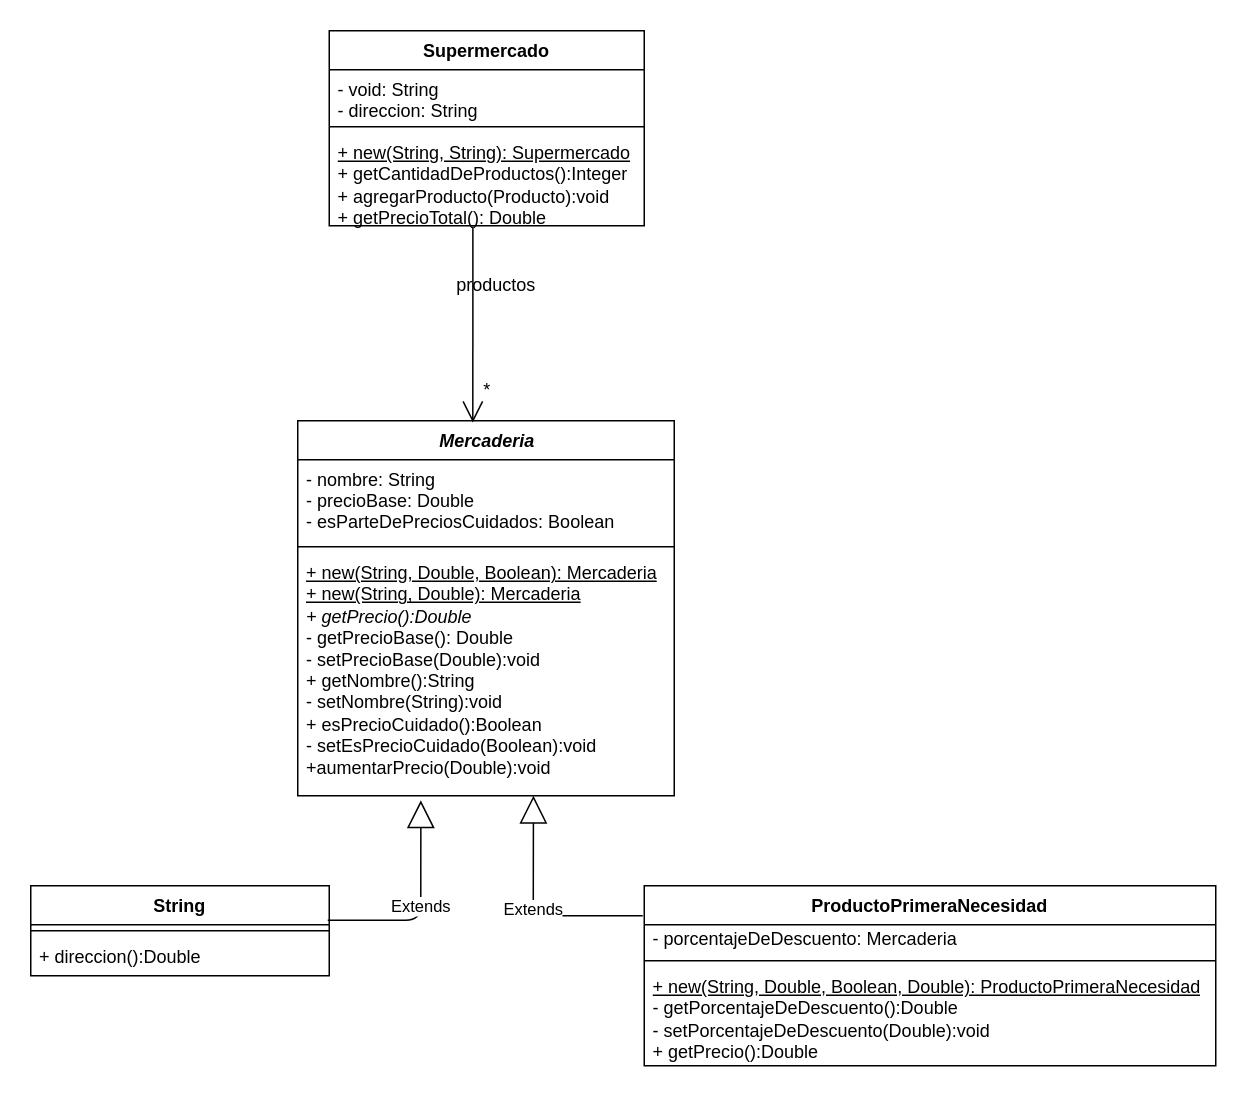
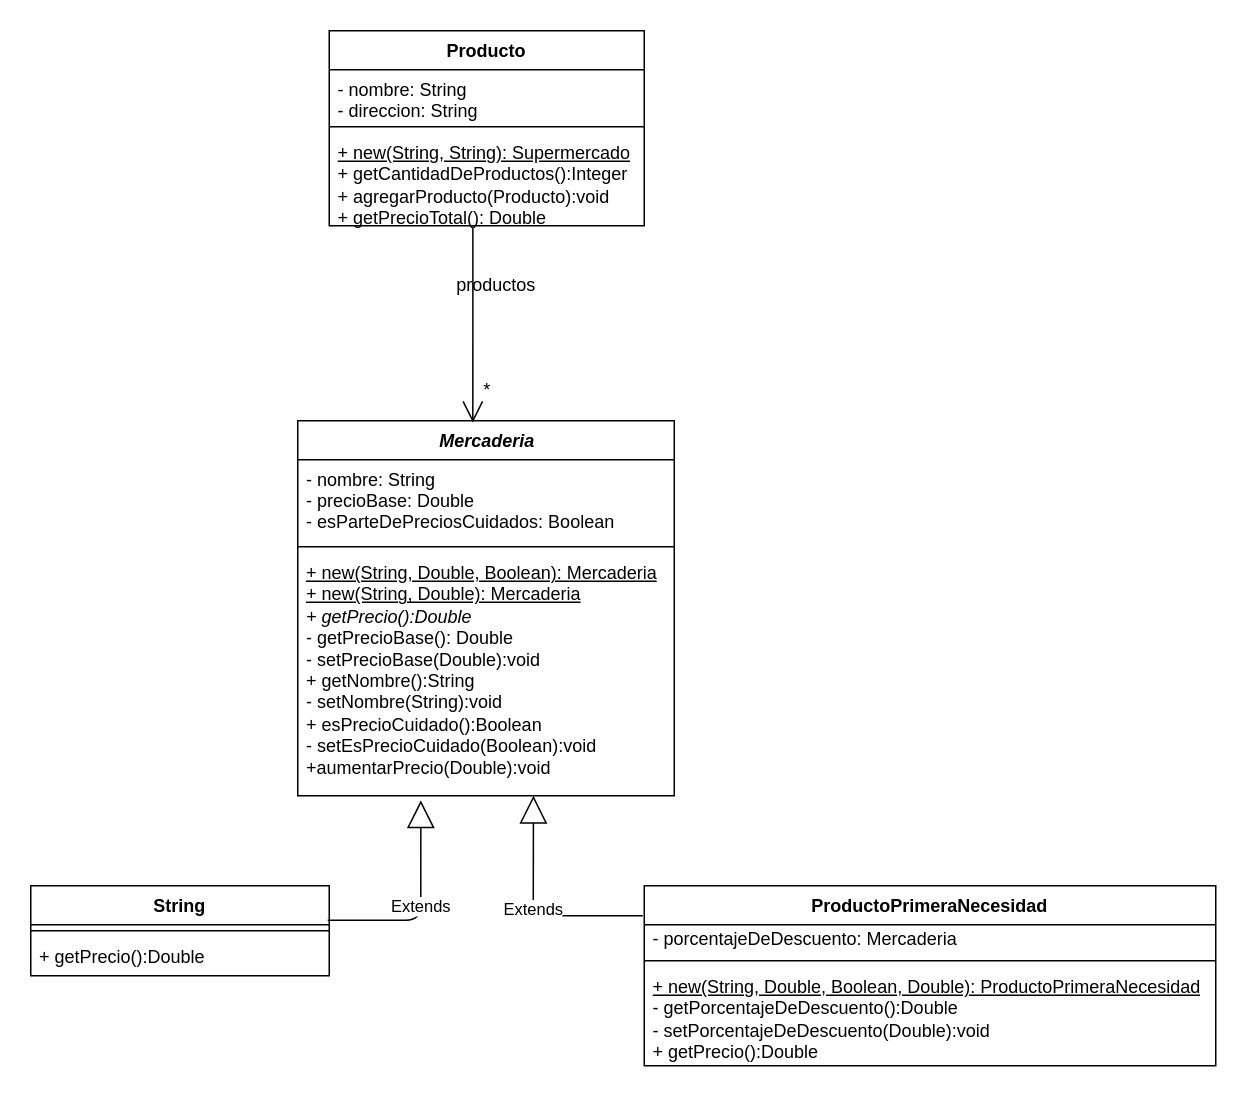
(486, 51) -> (486, 51)
(396, 90) -> (409, 90)
(128, 957) -> (130, 957)
